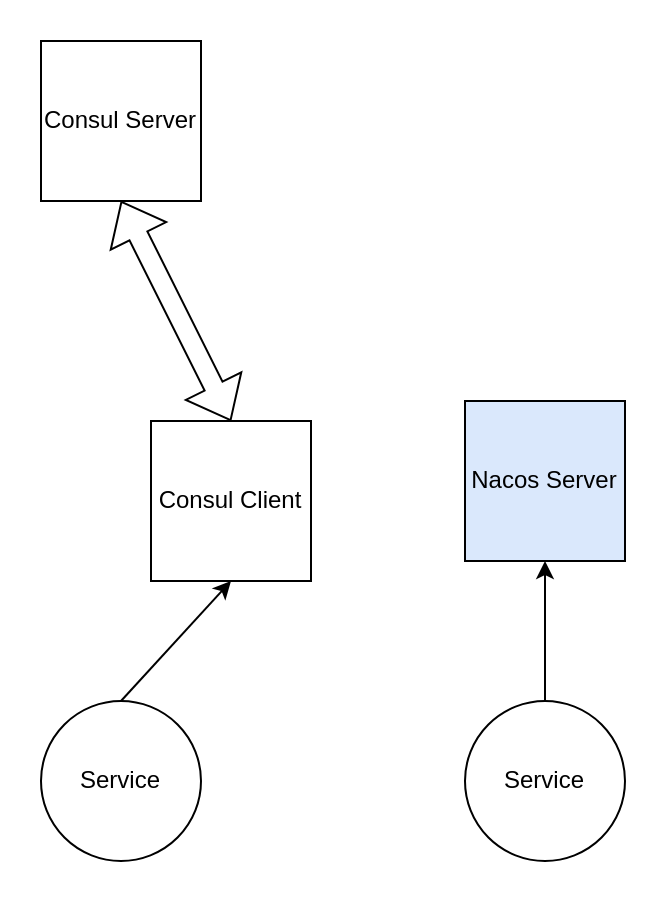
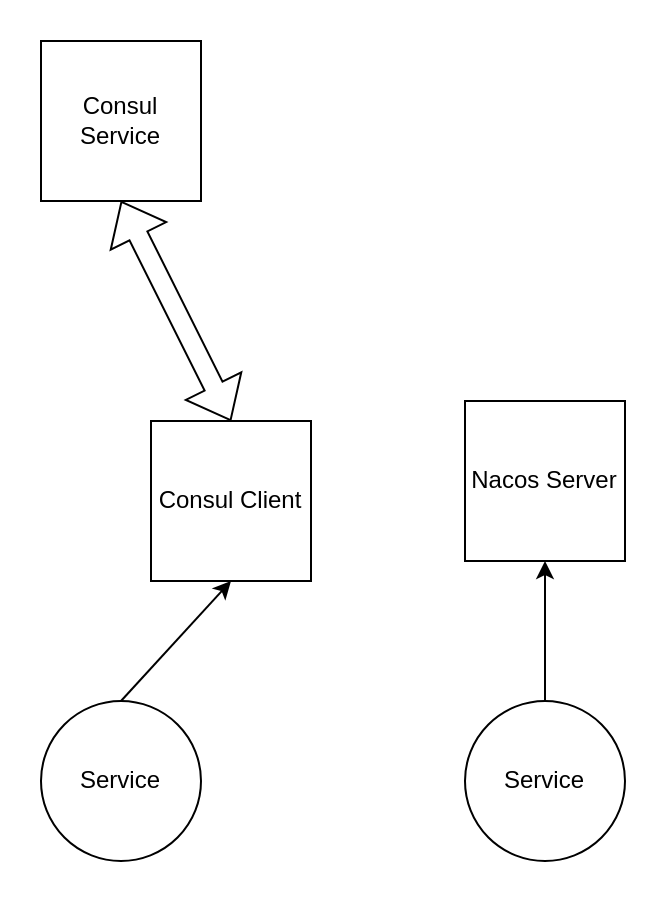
(121, 121) -> (121, 121)
(545, 481) -> (545, 481)
